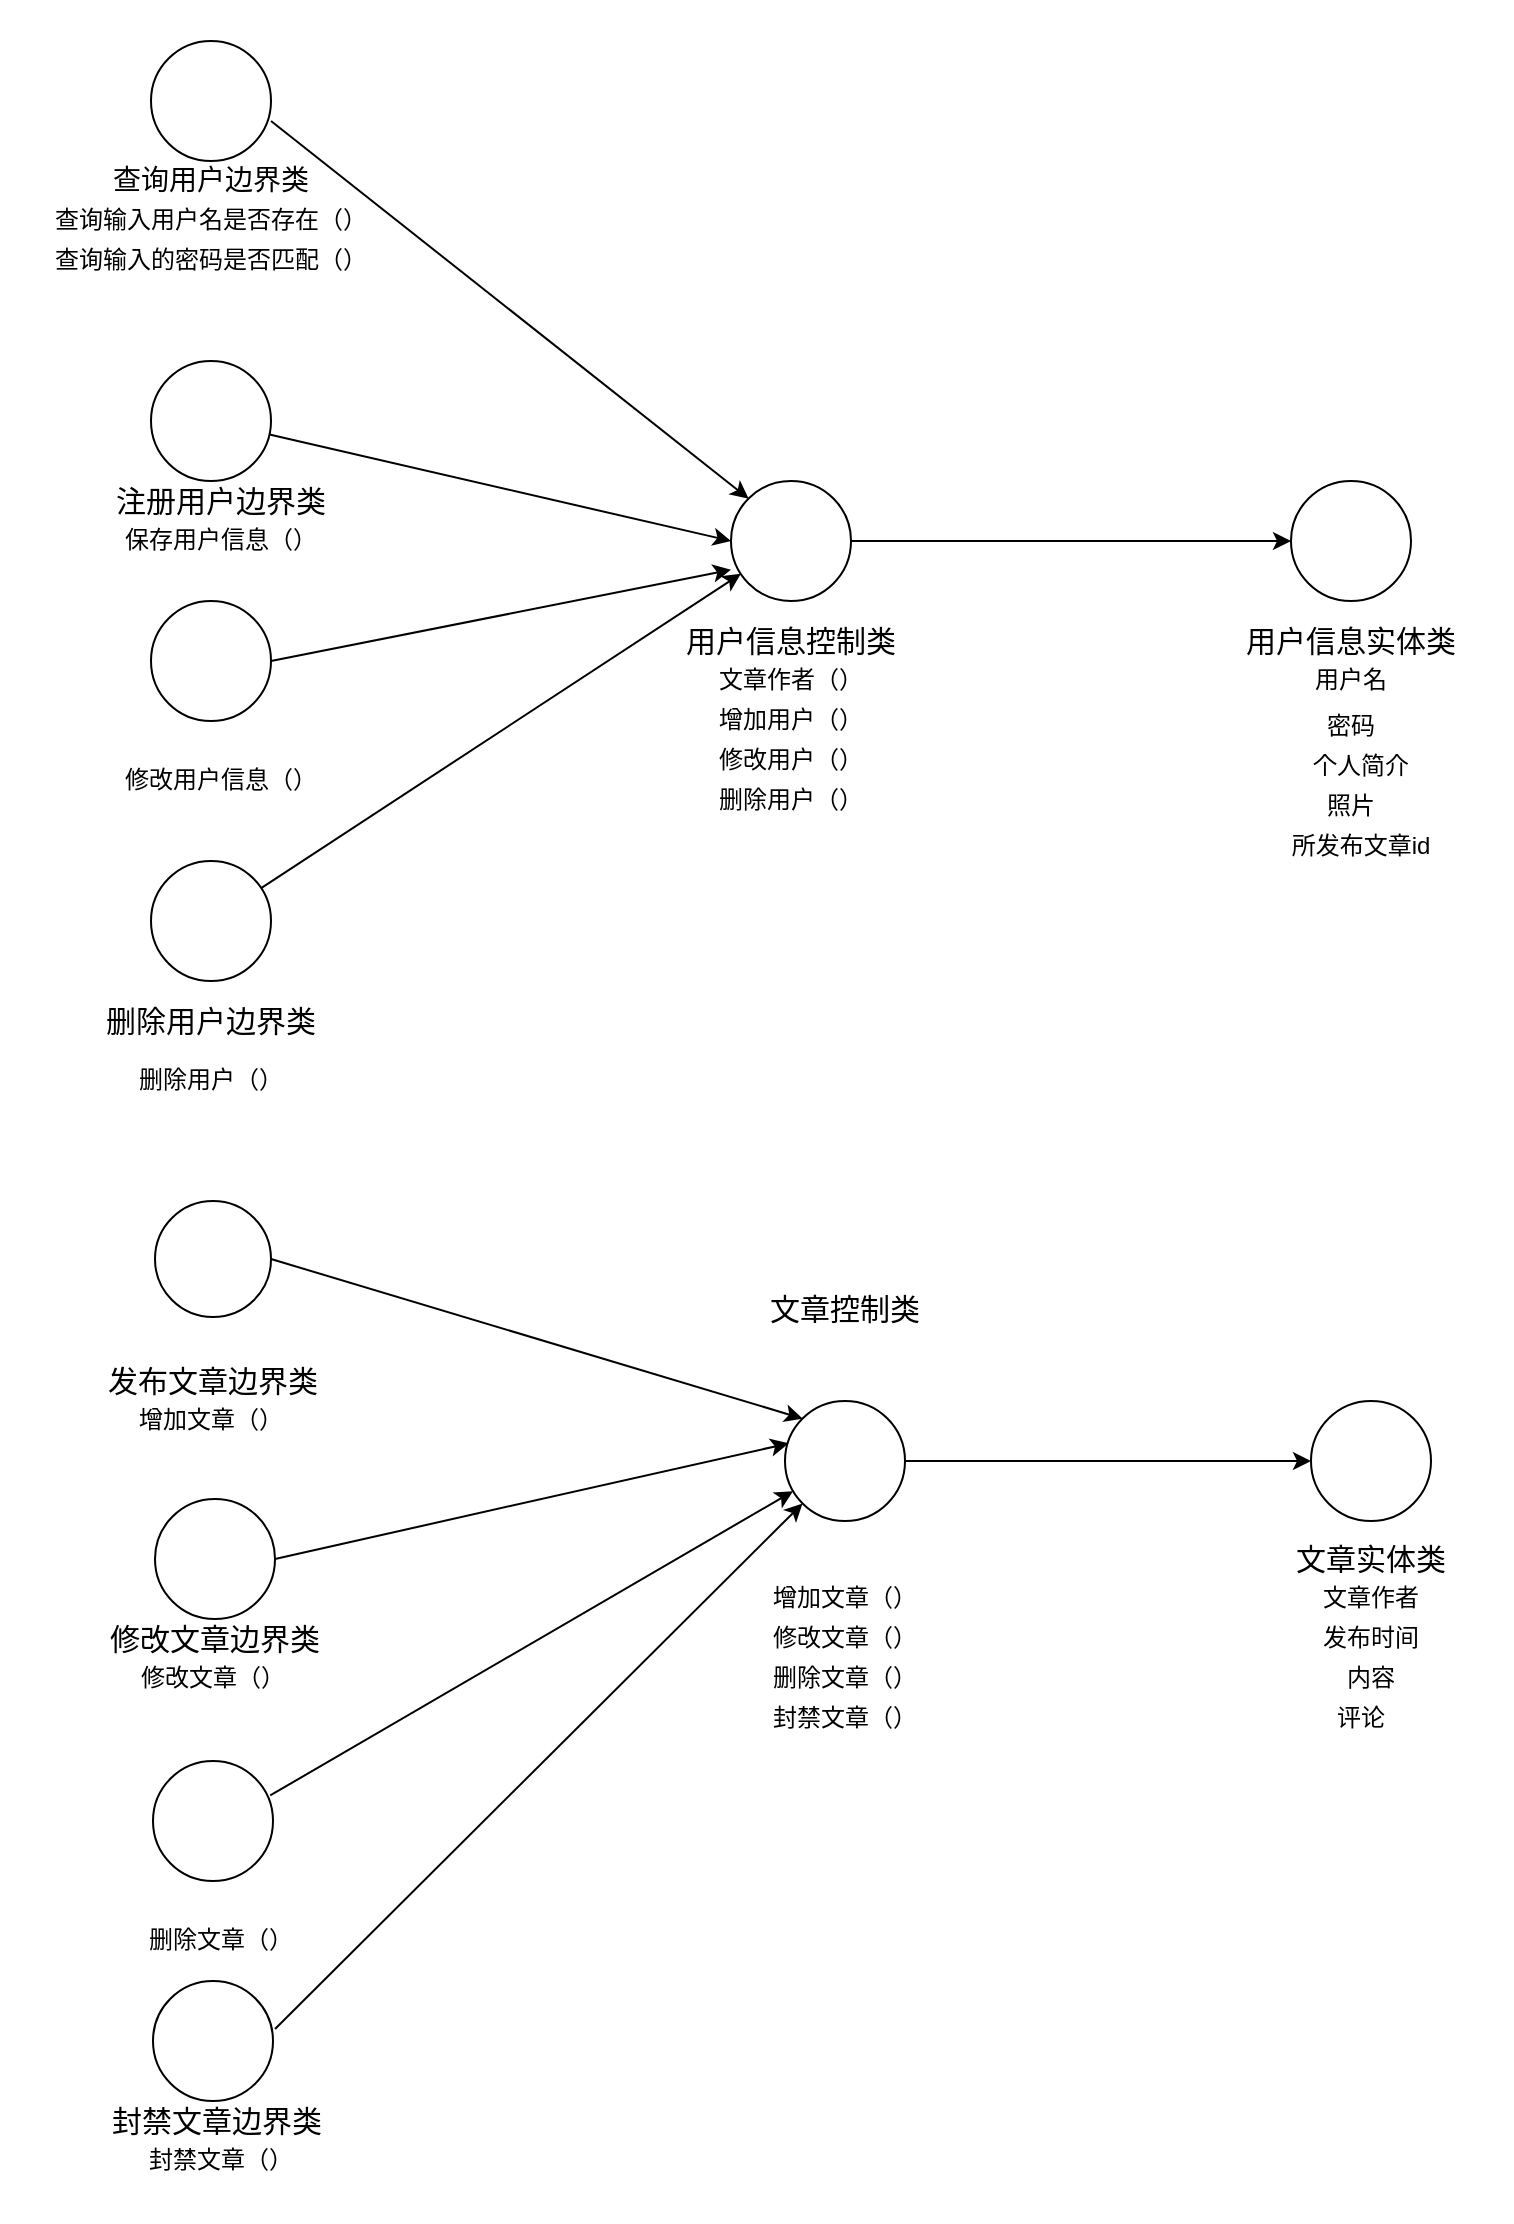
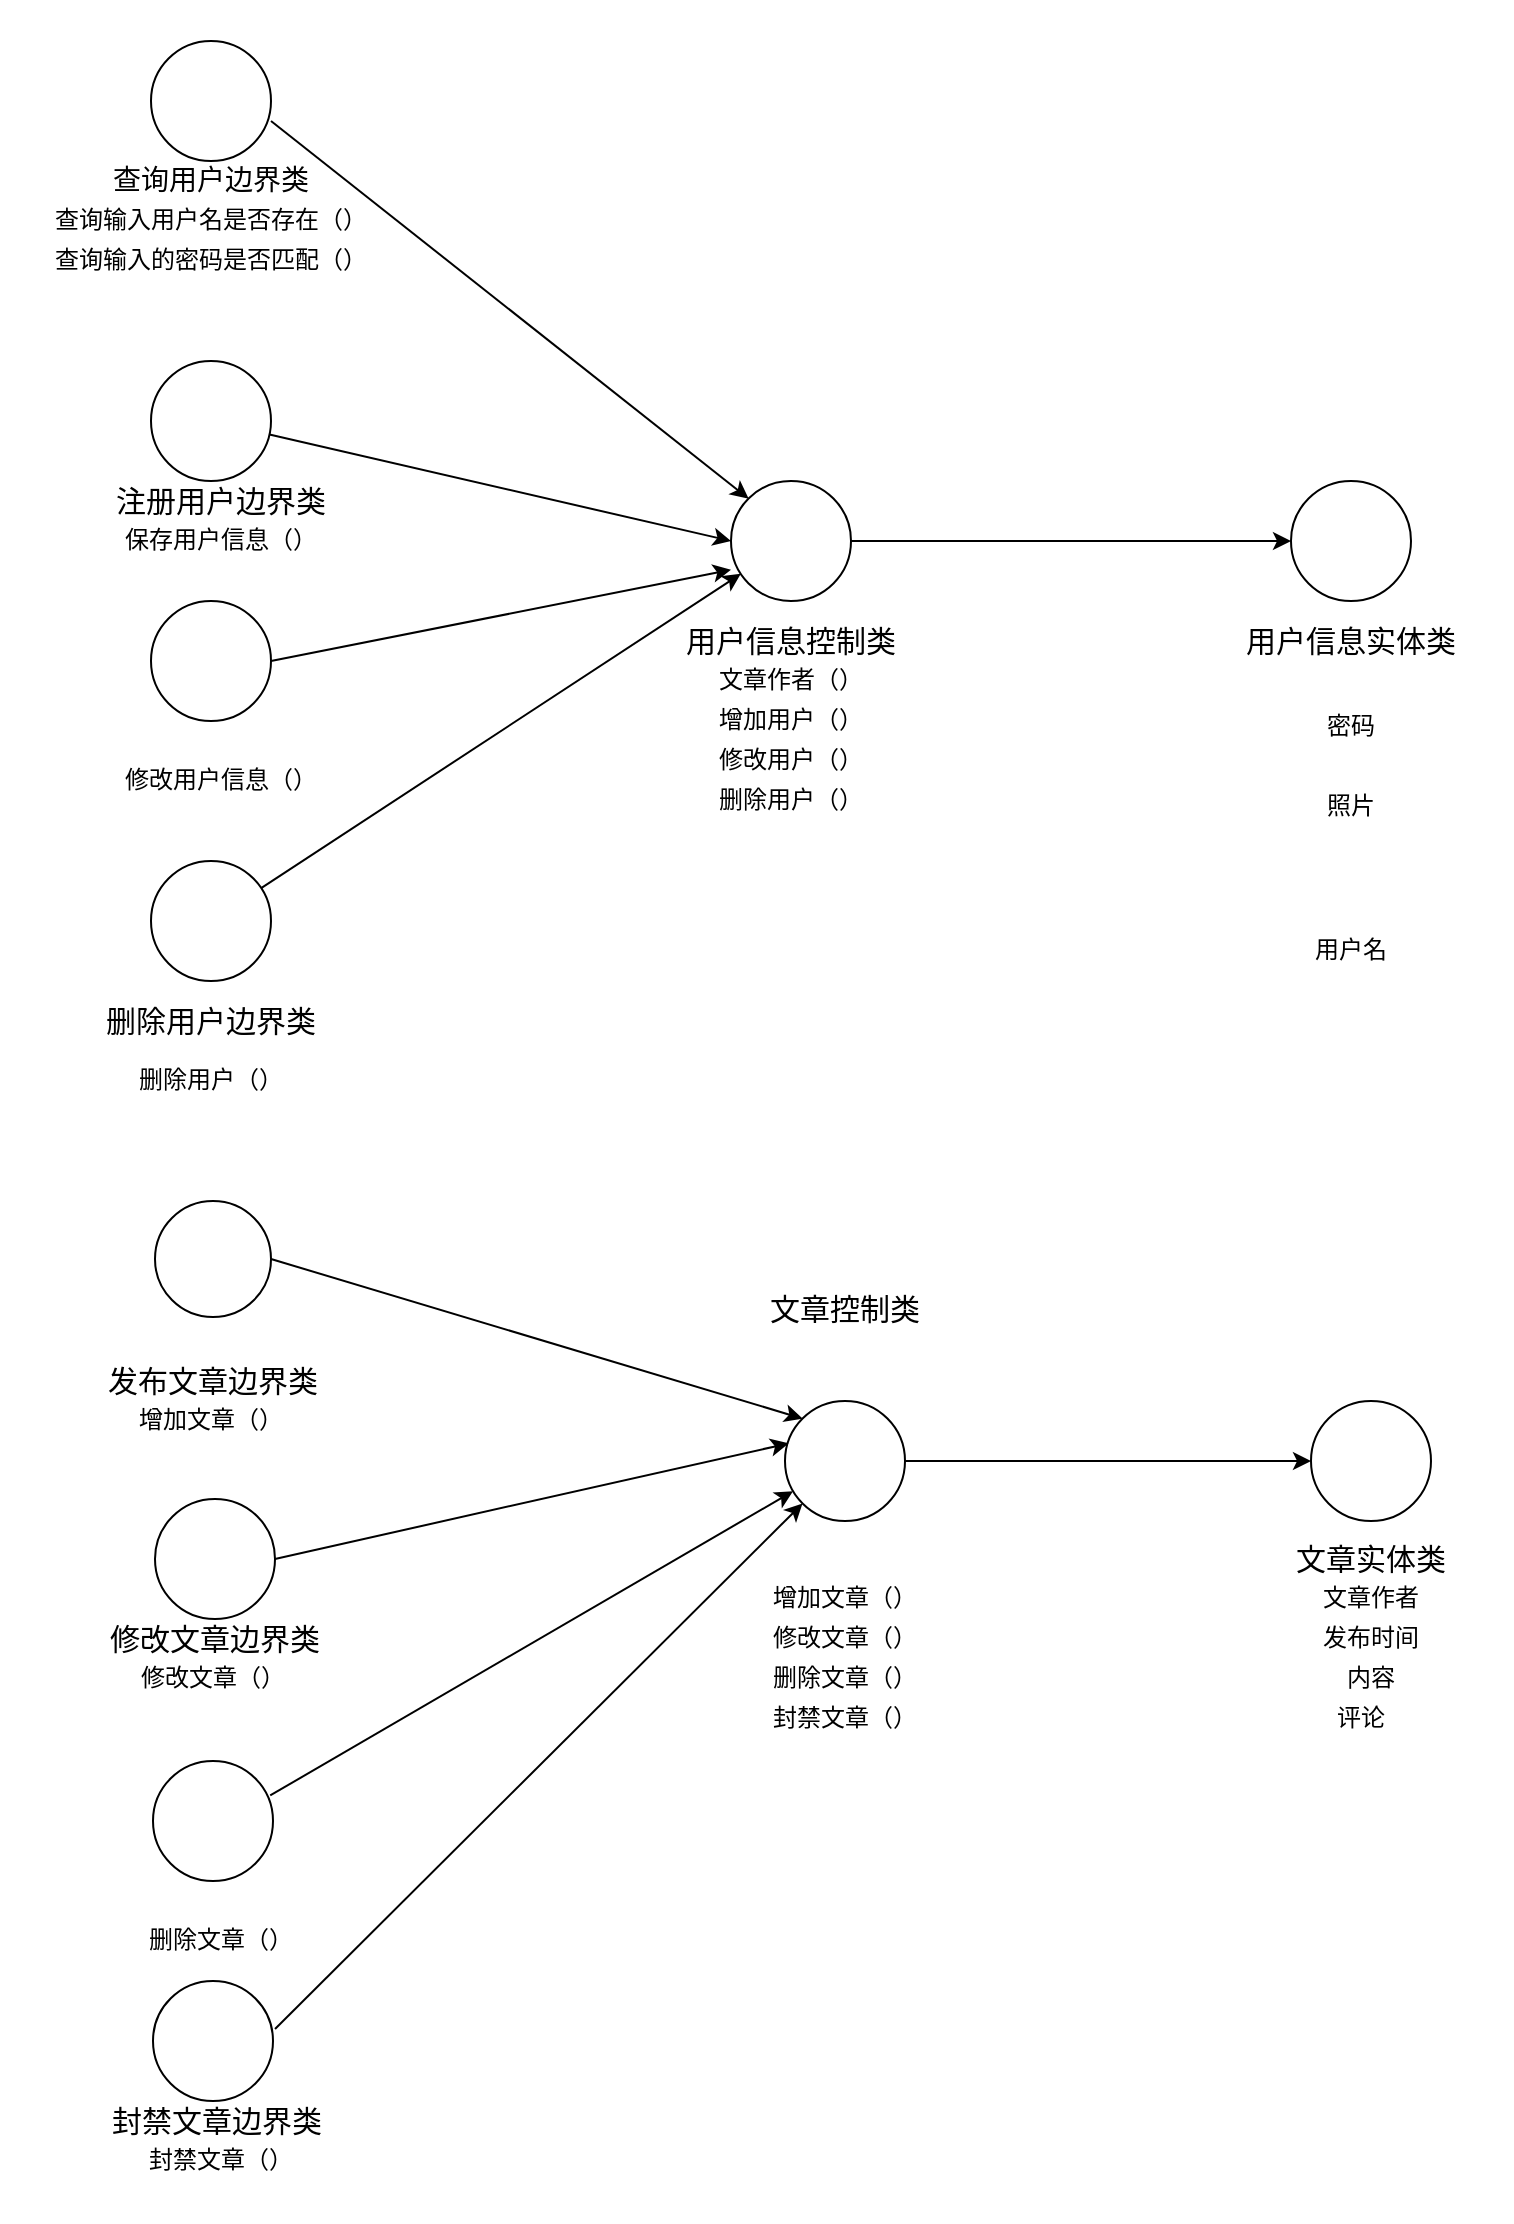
(1351, 681) -> (1351, 951)
(1361, 767) -> none
(1361, 847) -> none
